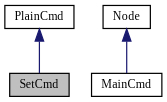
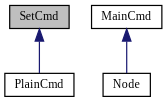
(39, 57) -> (39, 57)
(127, 57) -> (127, 57)
